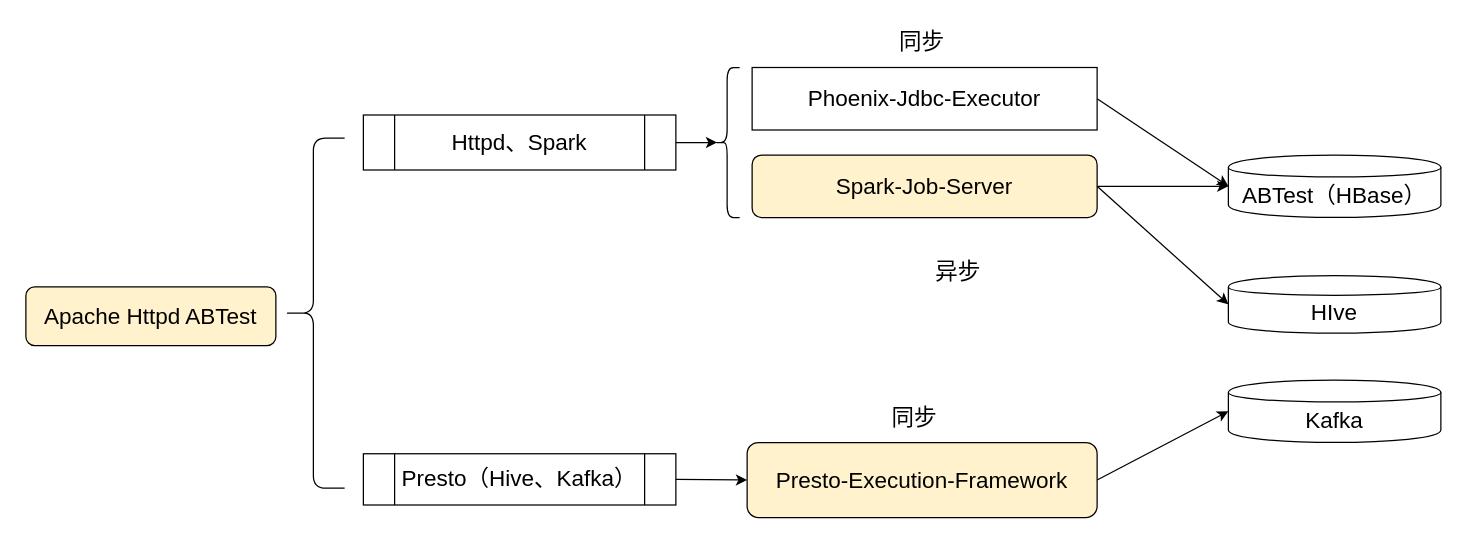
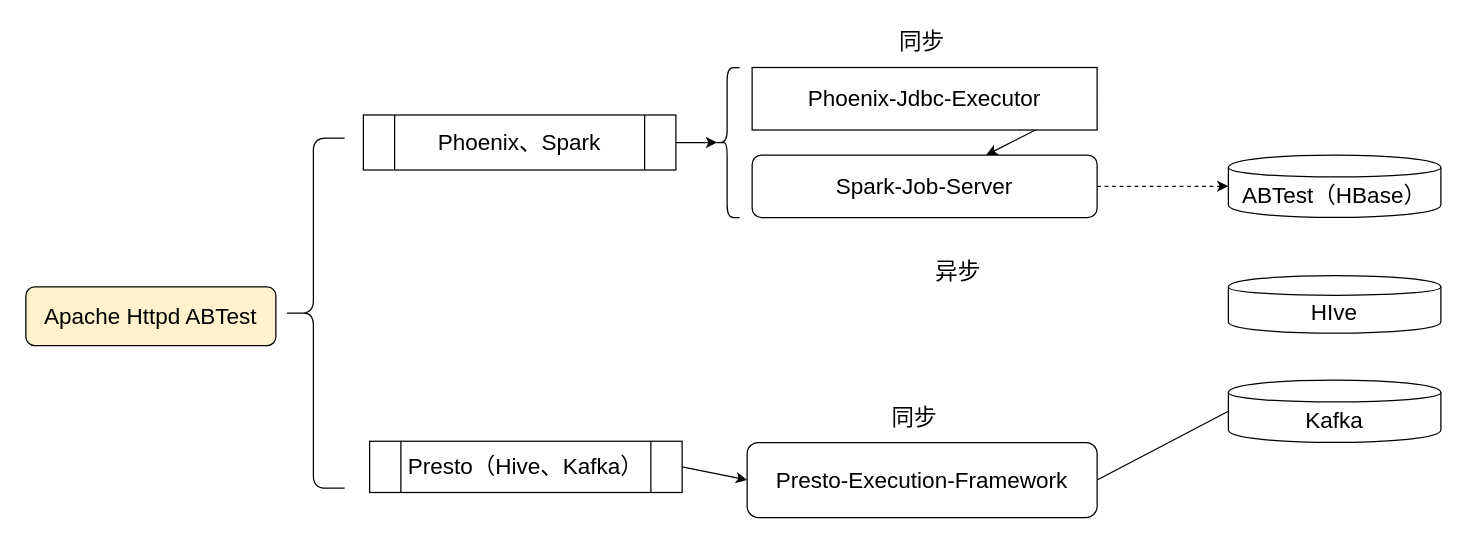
(1159, 140) -> (1015, 141)
(519, 143) -> (519, 143)
(924, 186) -> (924, 186)
(1159, 186) -> (1159, 186)
(1161, 244) -> none
(1219, 416) -> (1223, 414)
(519, 479) -> (526, 467)
(922, 480) -> (922, 480)
